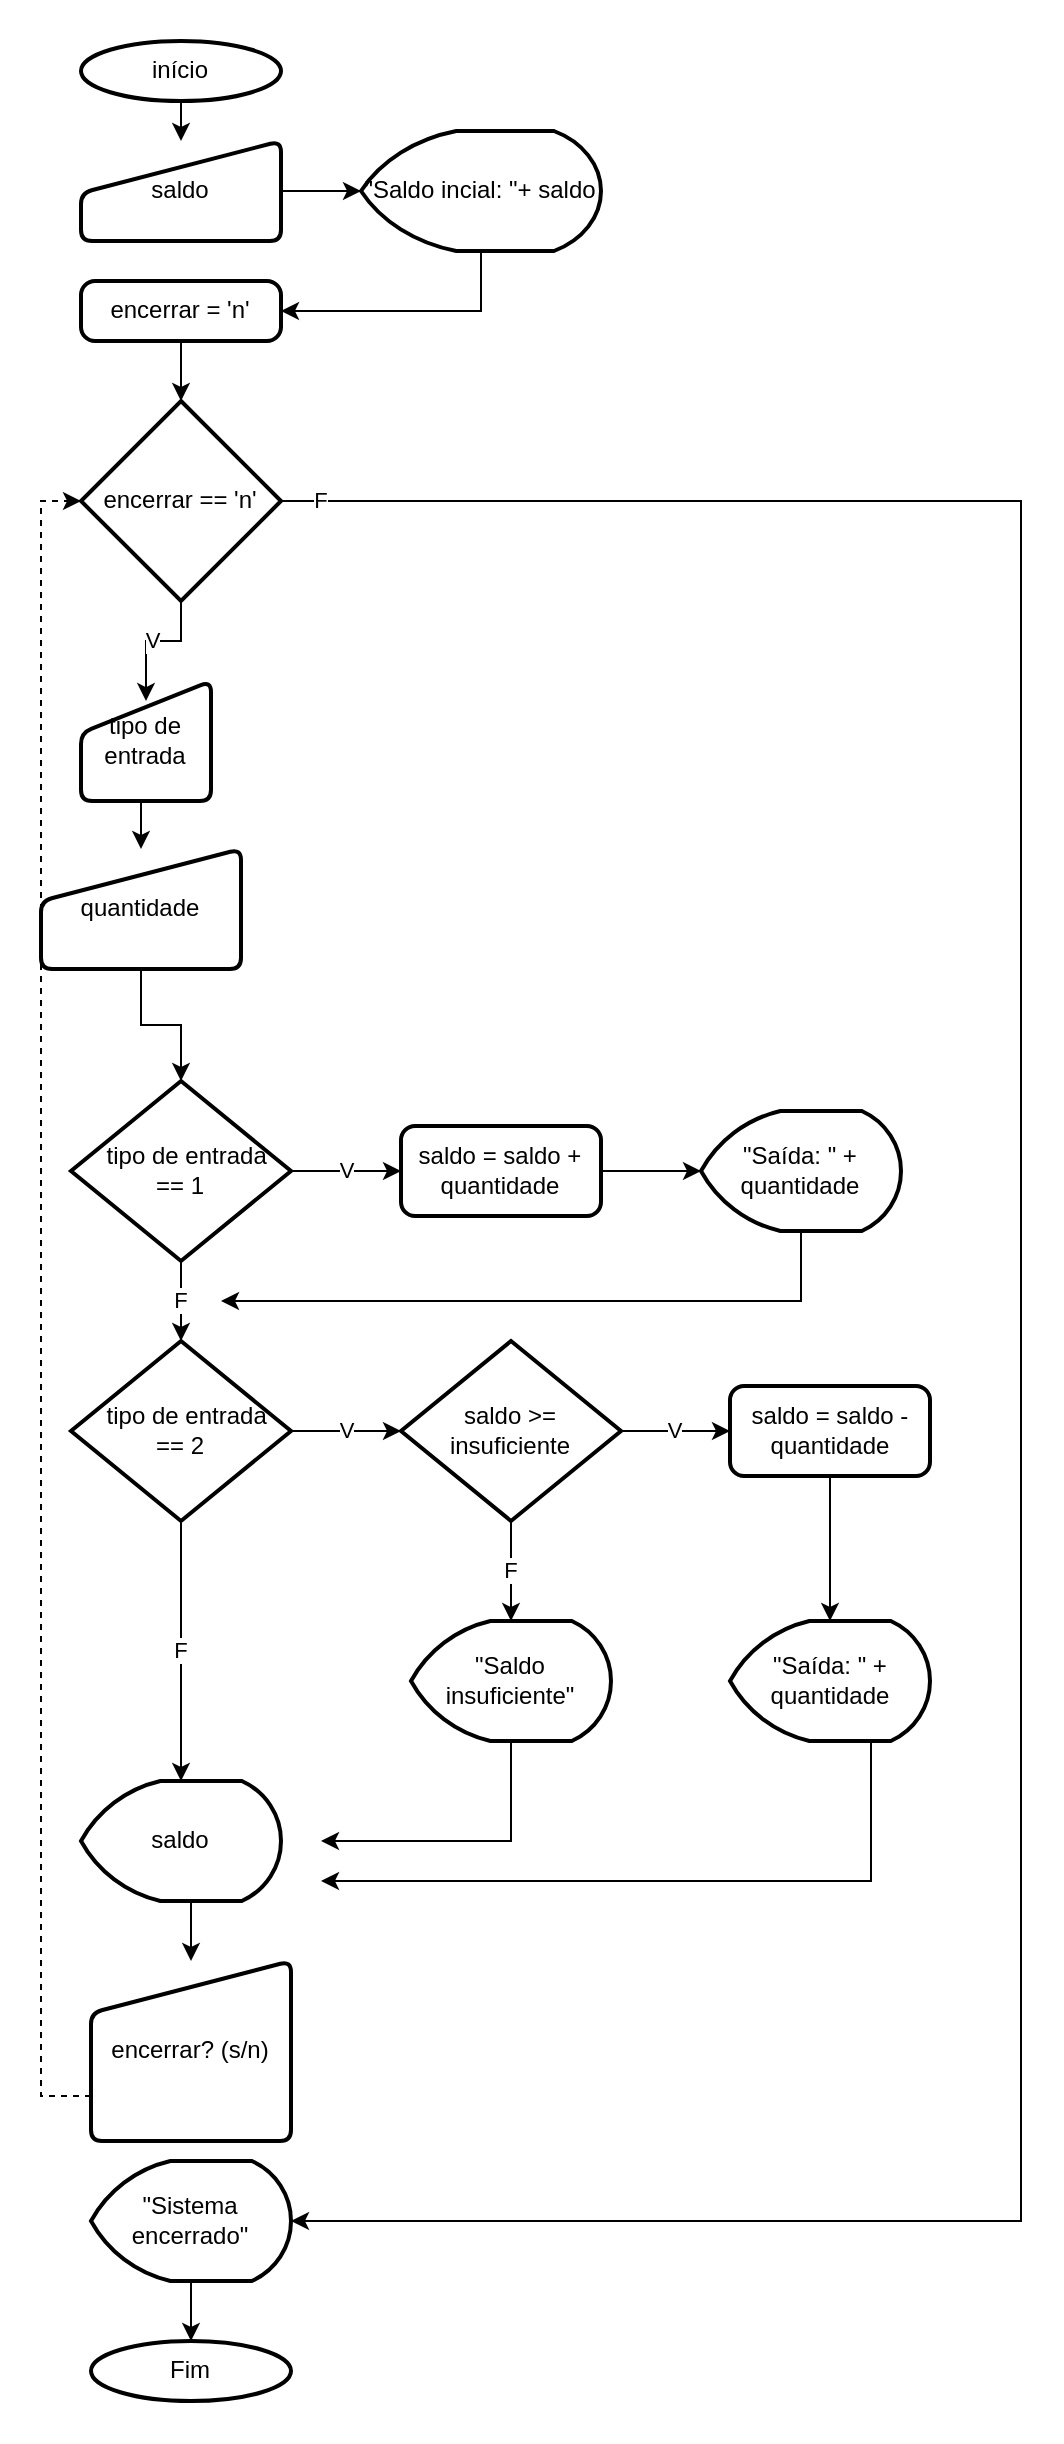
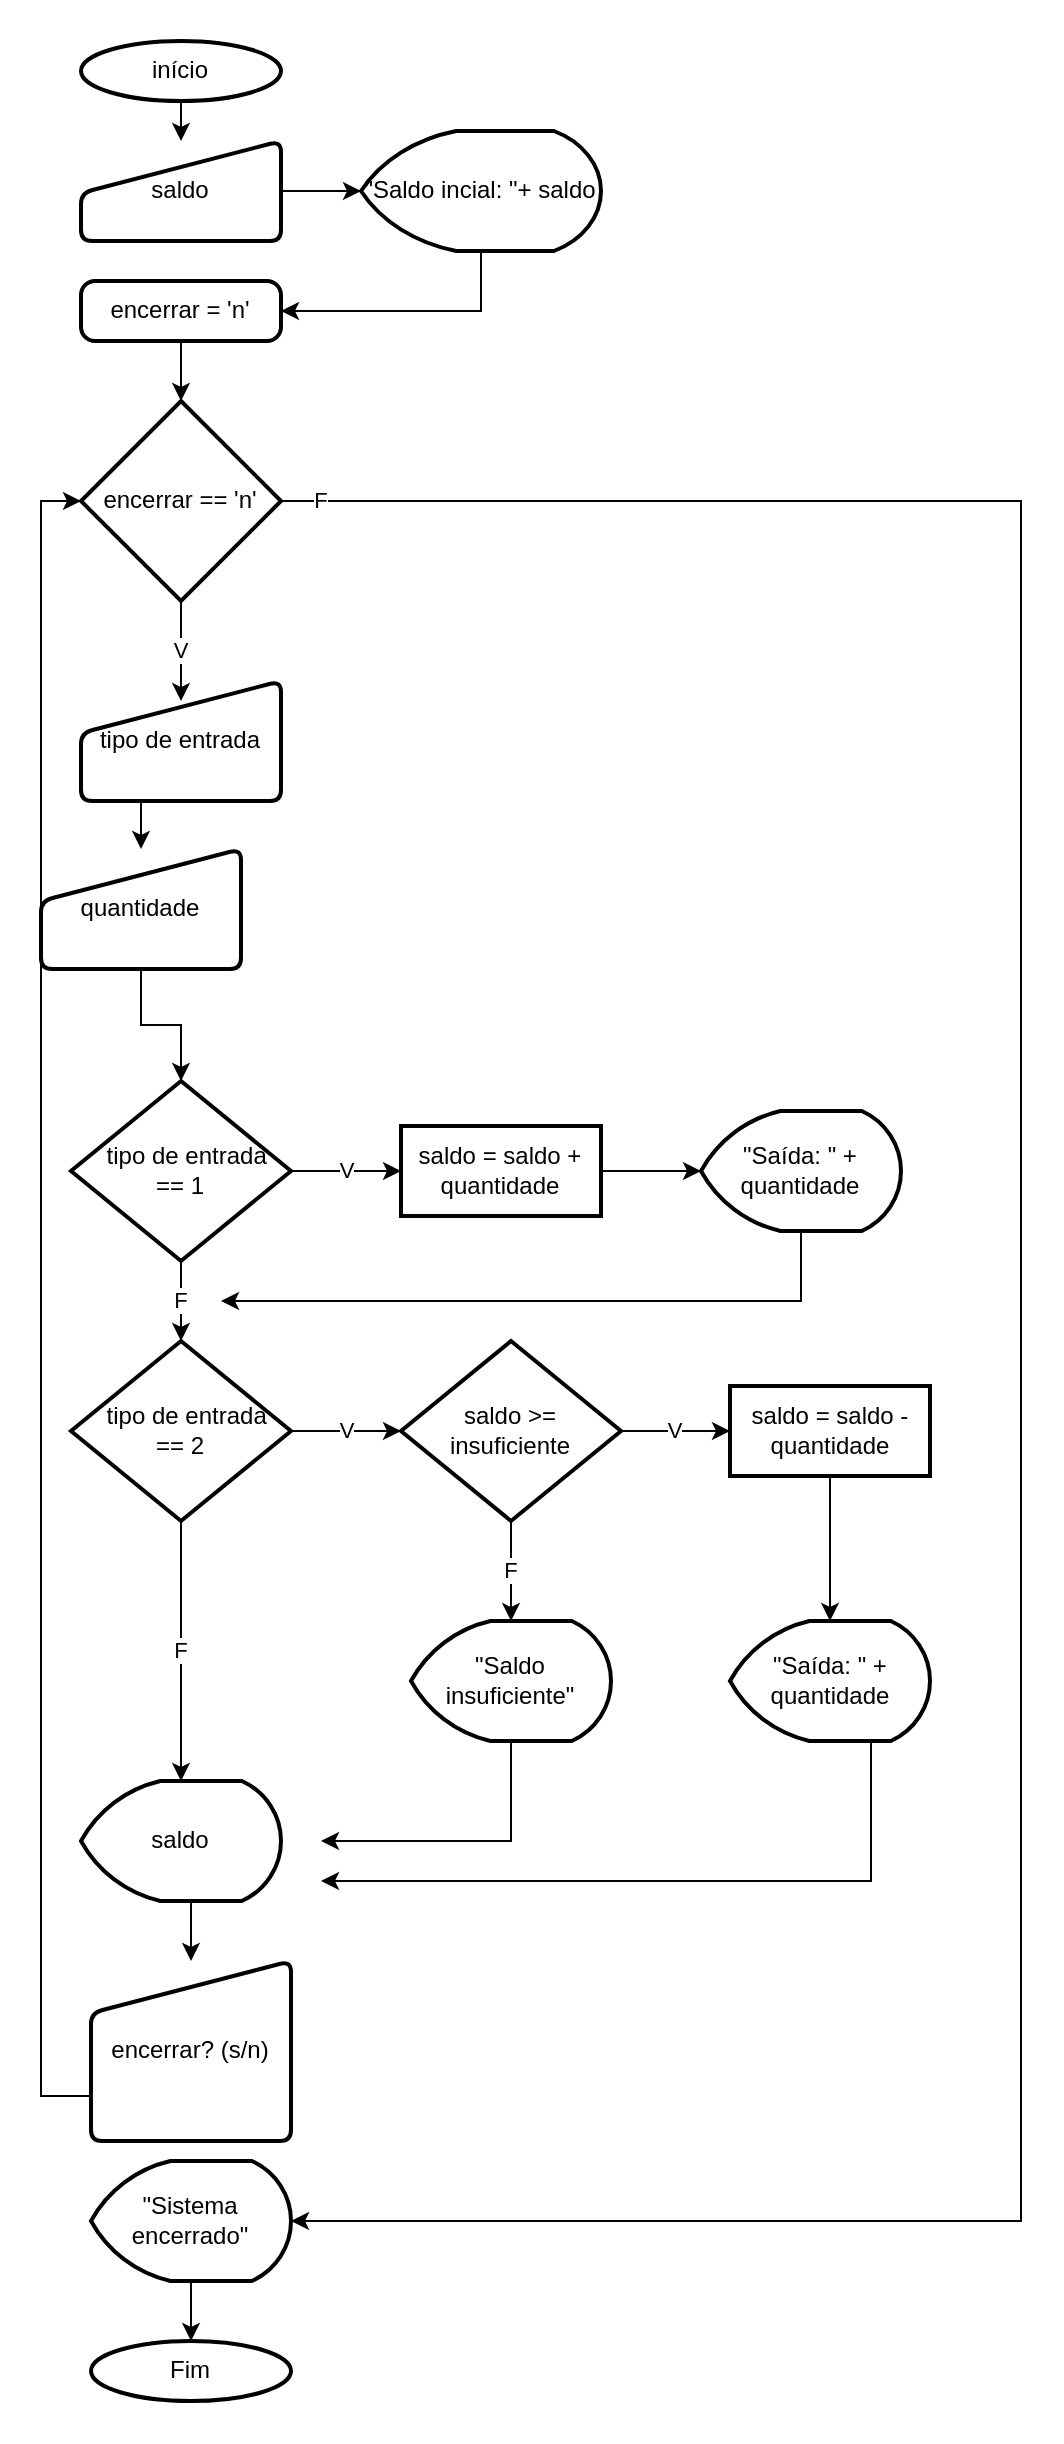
(146, 741) -> (181, 741)
(501, 1171) -> (501, 1171)
(830, 1431) -> (830, 1431)
(41, 1556) -> (41, 1556)
